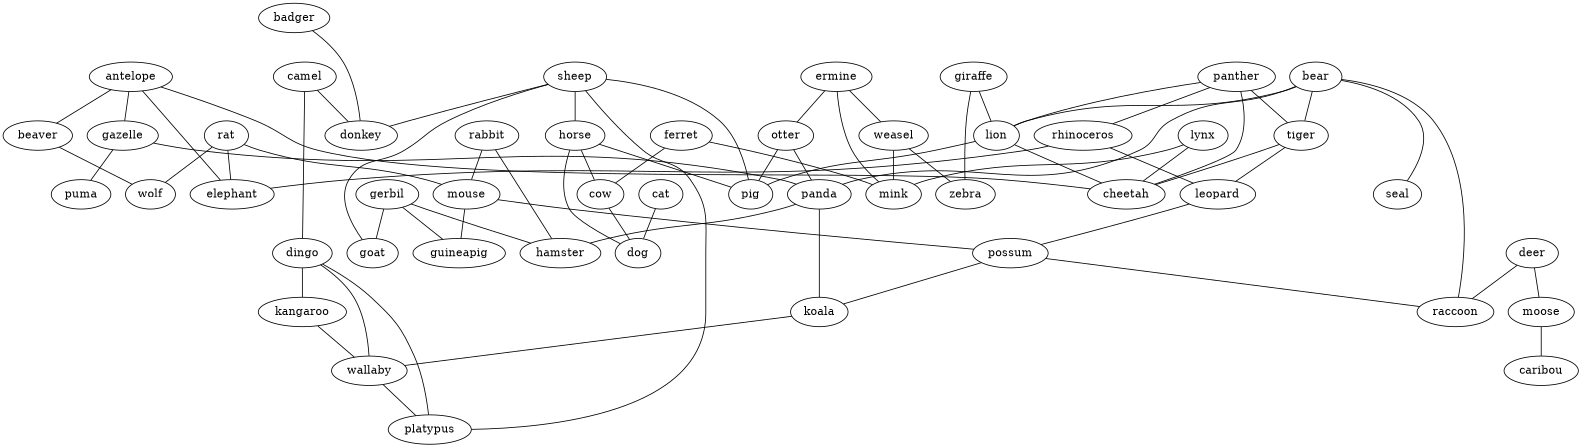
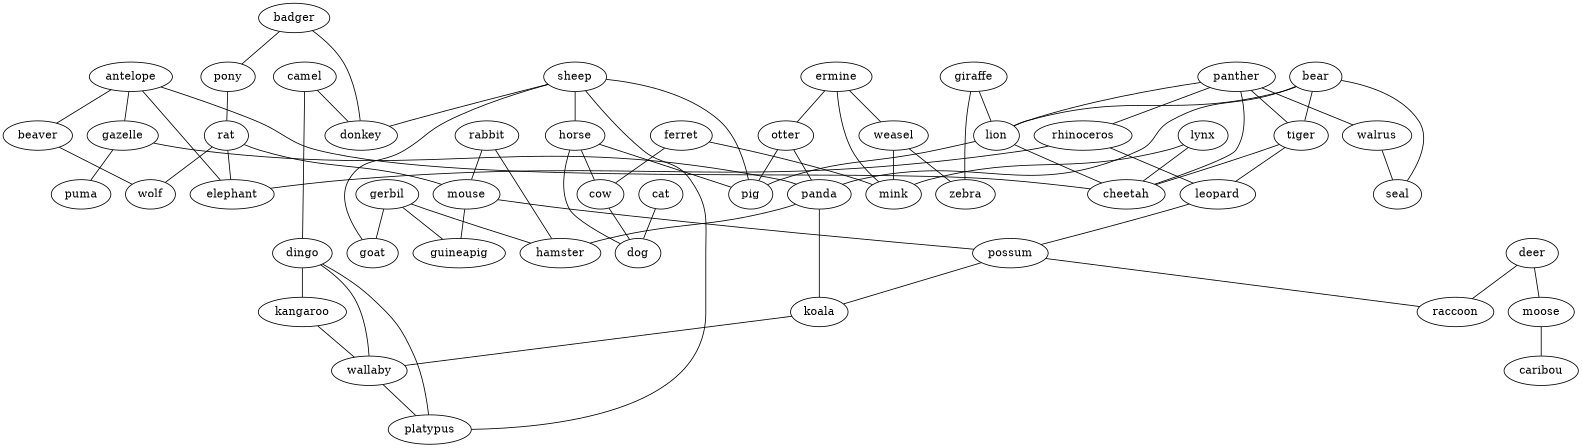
none -> (228, 77)
none -> (1377, 136)
(1452, 156) -> none
